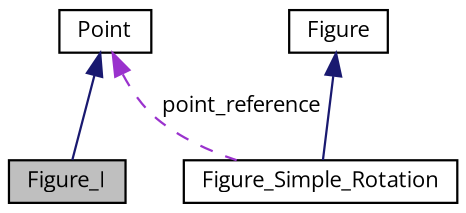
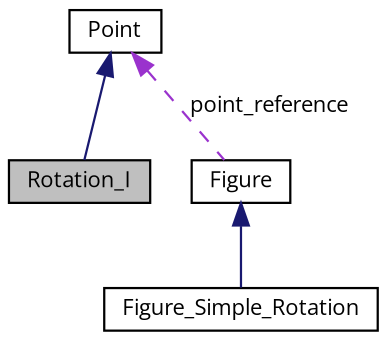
(171, 129) -> (186, 115)
(67, 182) -> (80, 182)
